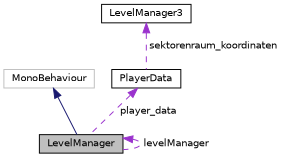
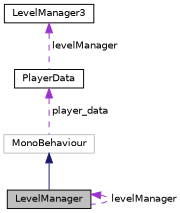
(212, 46) -> (83, 46)
(110, 115) -> (49, 116)
